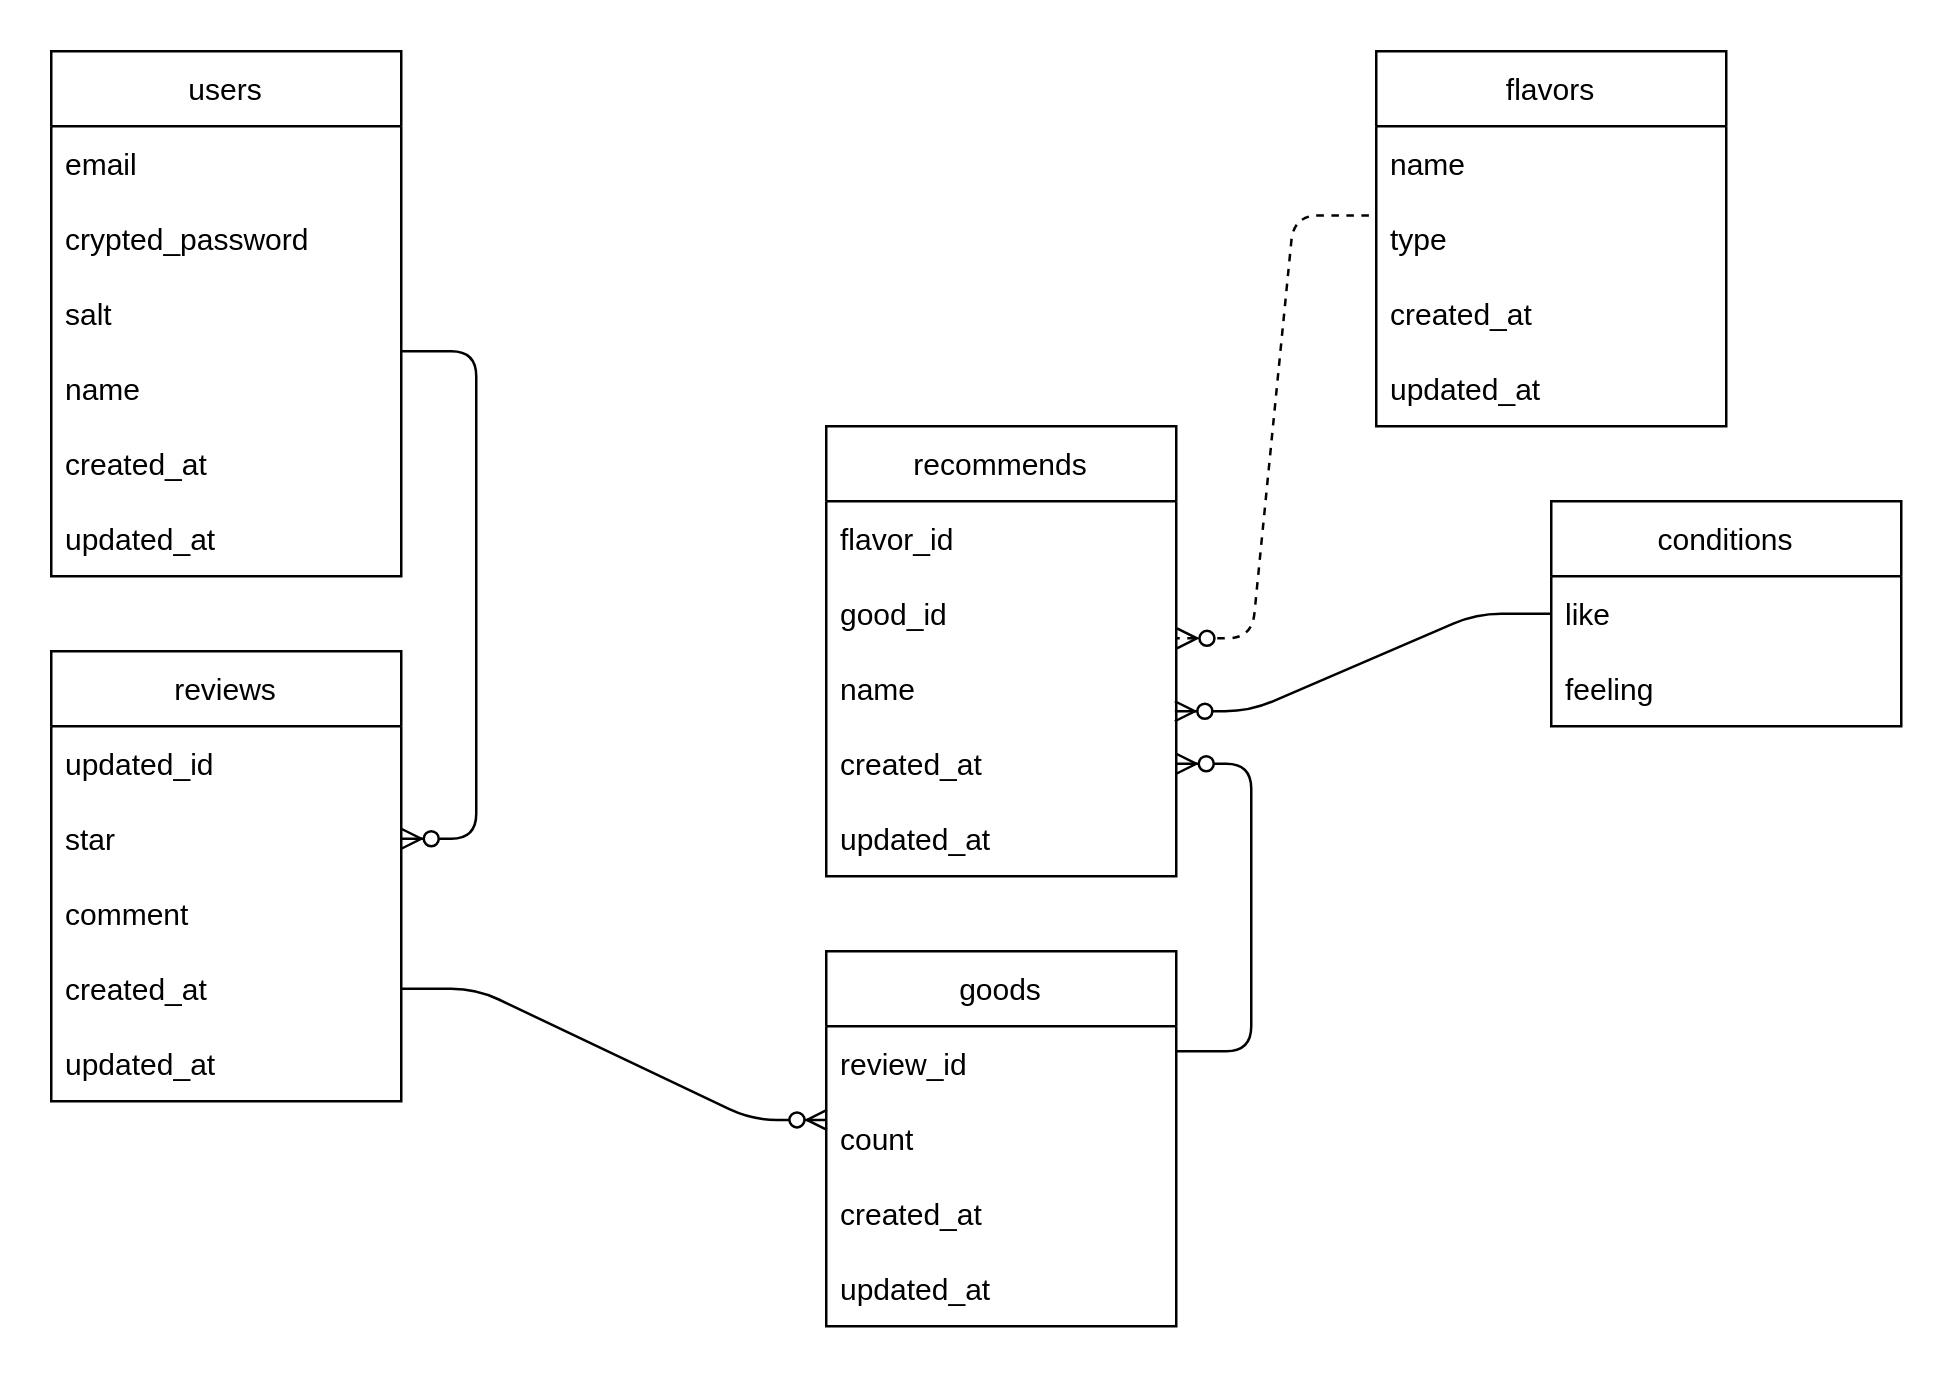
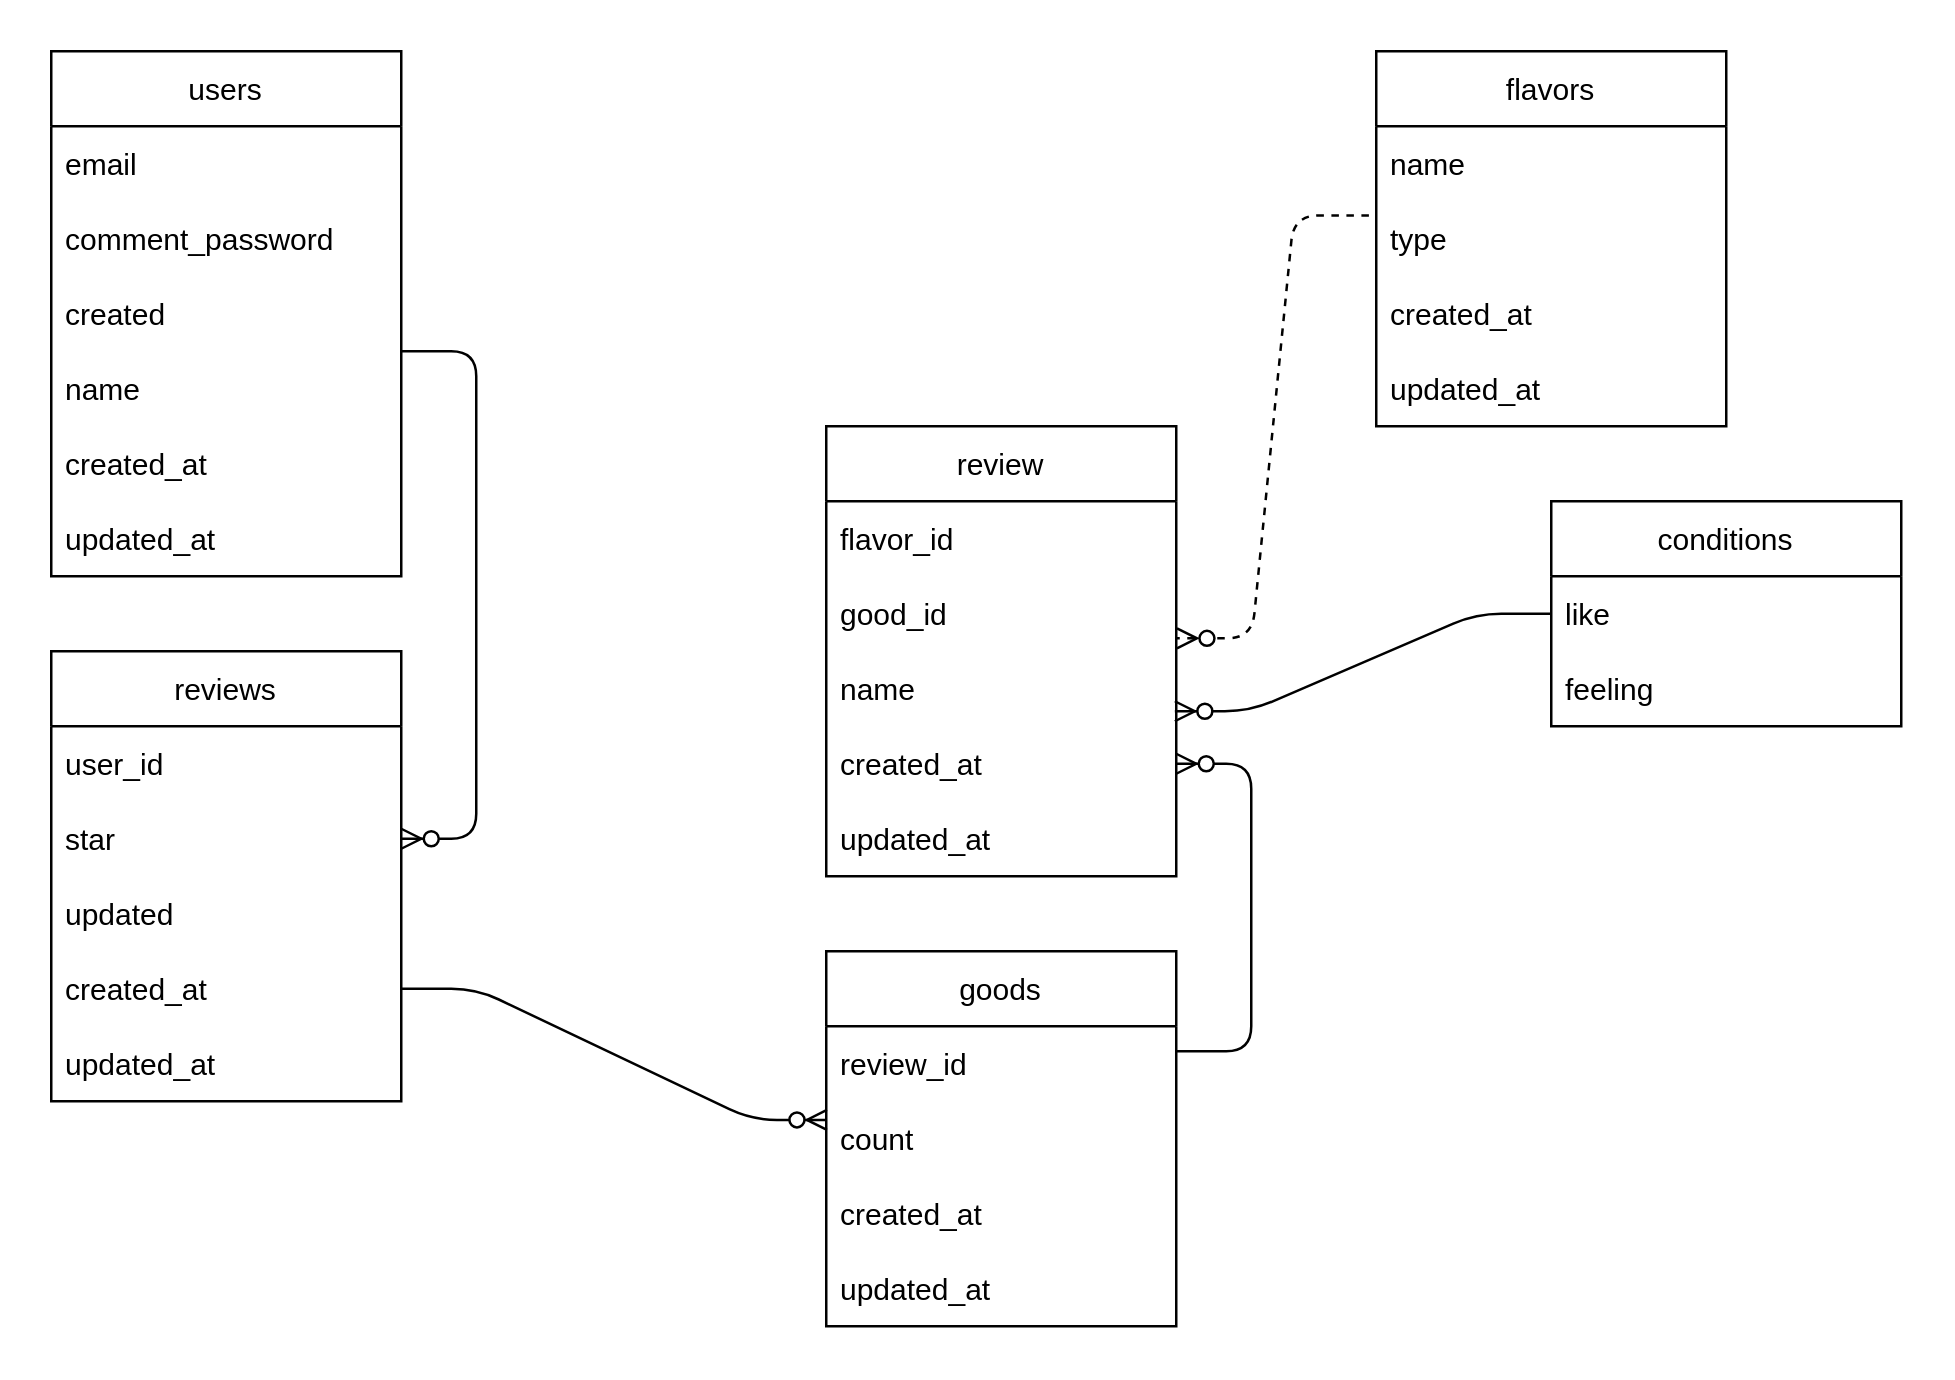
(199, 240) -> (199, 240)
(95, 315) -> (124, 315)
(1000, 465) -> (1000, 465)
(145, 765) -> (120, 765)
(124, 915) -> (124, 915)
